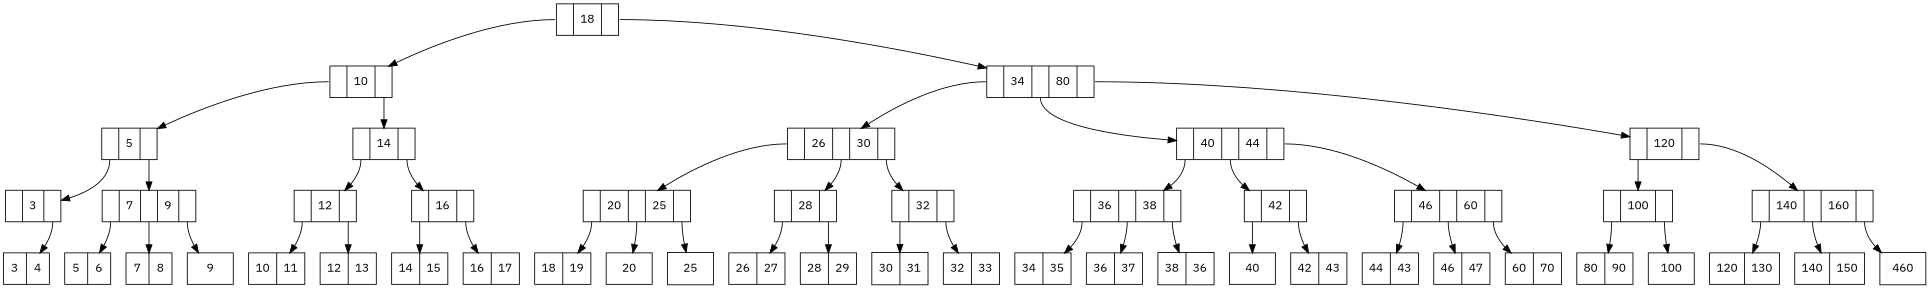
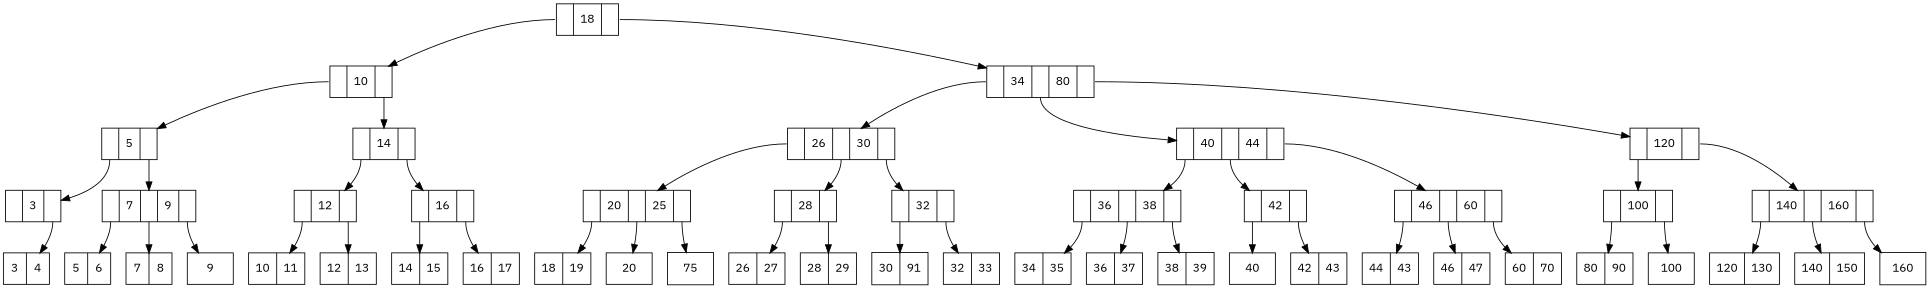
(914, 268) -> (914, 268)
(1200, 268) -> (1200, 268)
(690, 269) -> (690, 269)
(1903, 269) -> (1903, 269)
